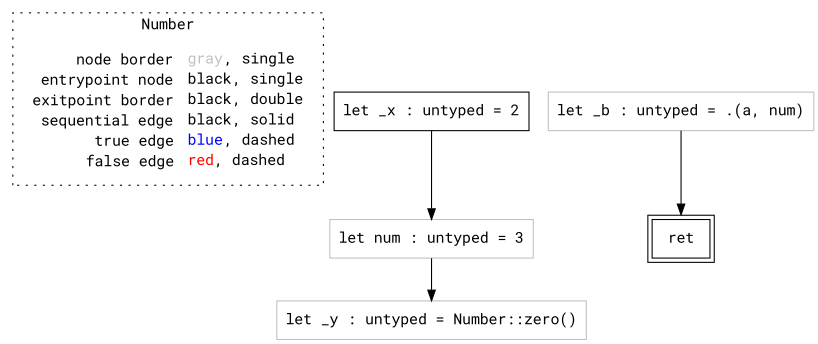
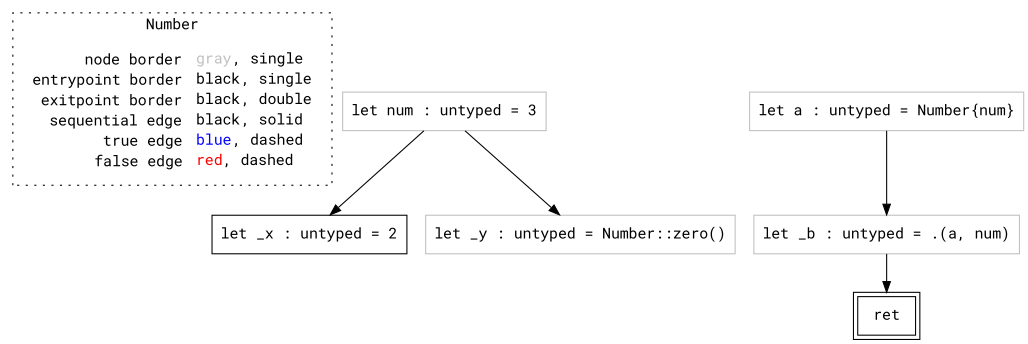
(112, 80) -> (112, 80)
none -> (887, 111)
(432, 170) -> (381, 169)
